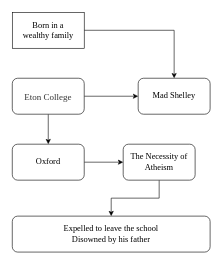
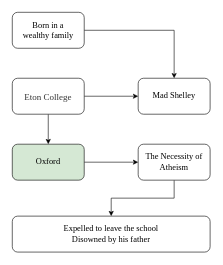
(48, 30) -> (48, 30)
(48, 162) -> (48, 162)
(159, 162) -> (174, 162)
